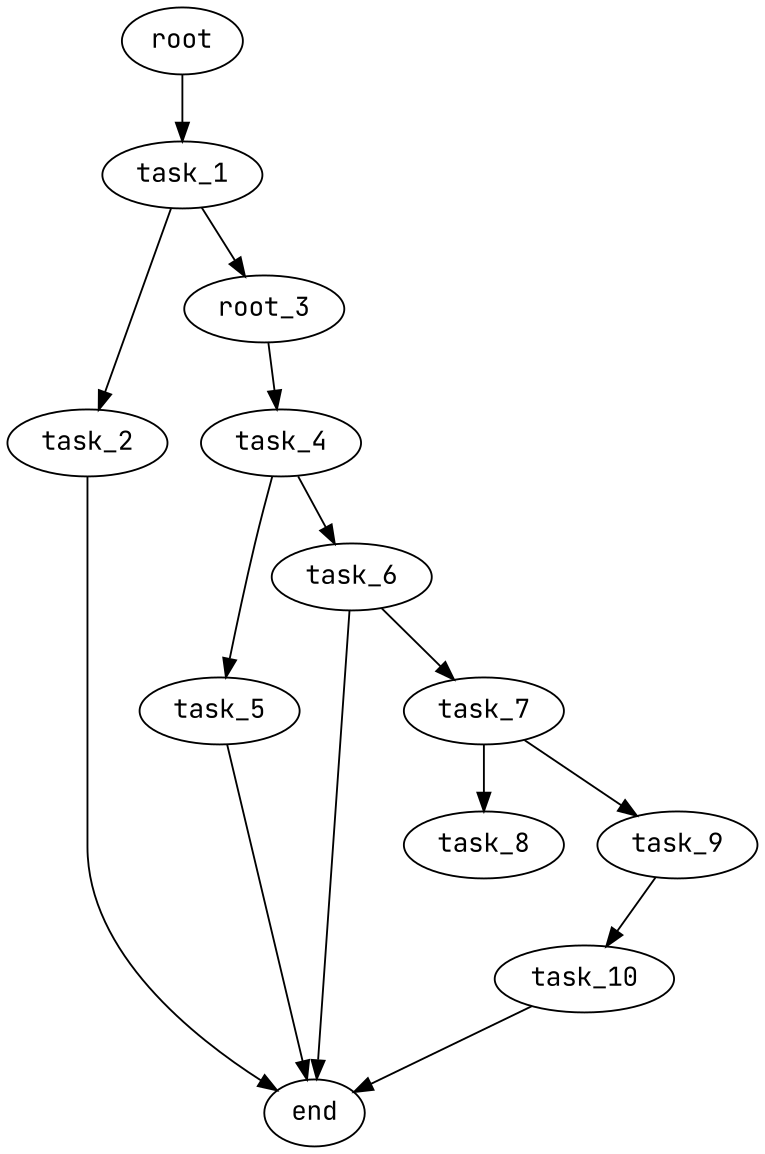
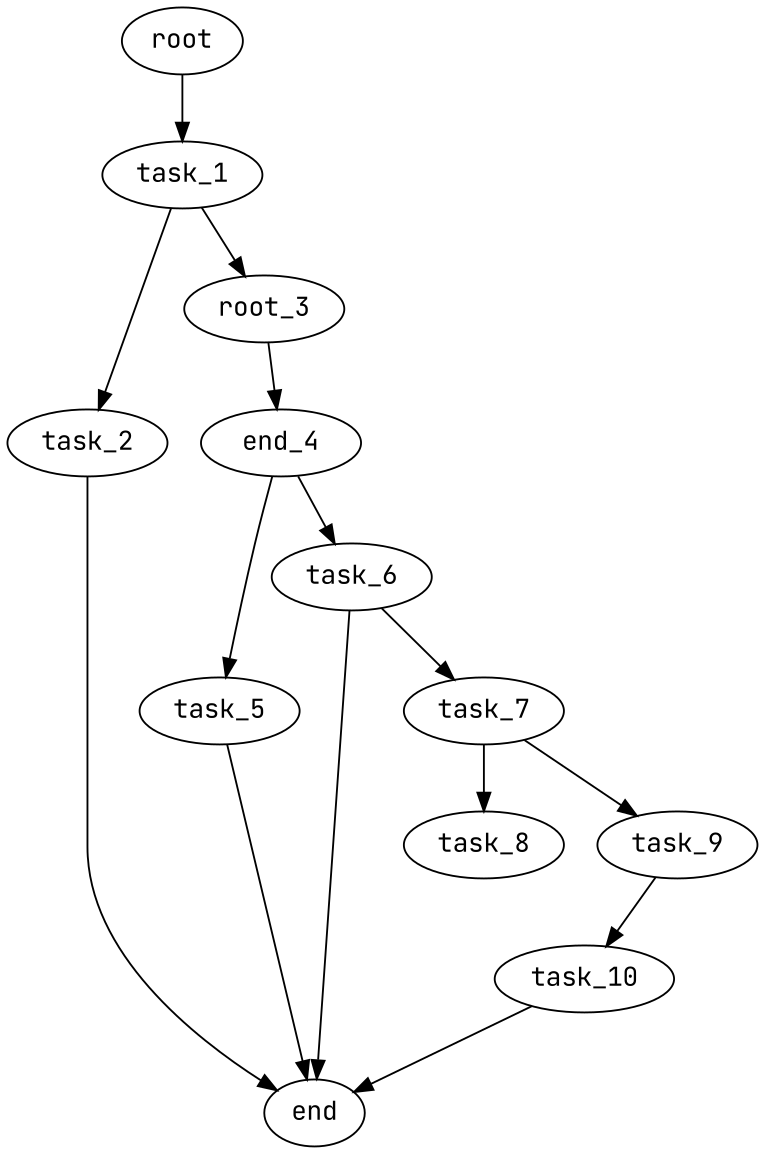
(281, 443) -> (281, 443)
